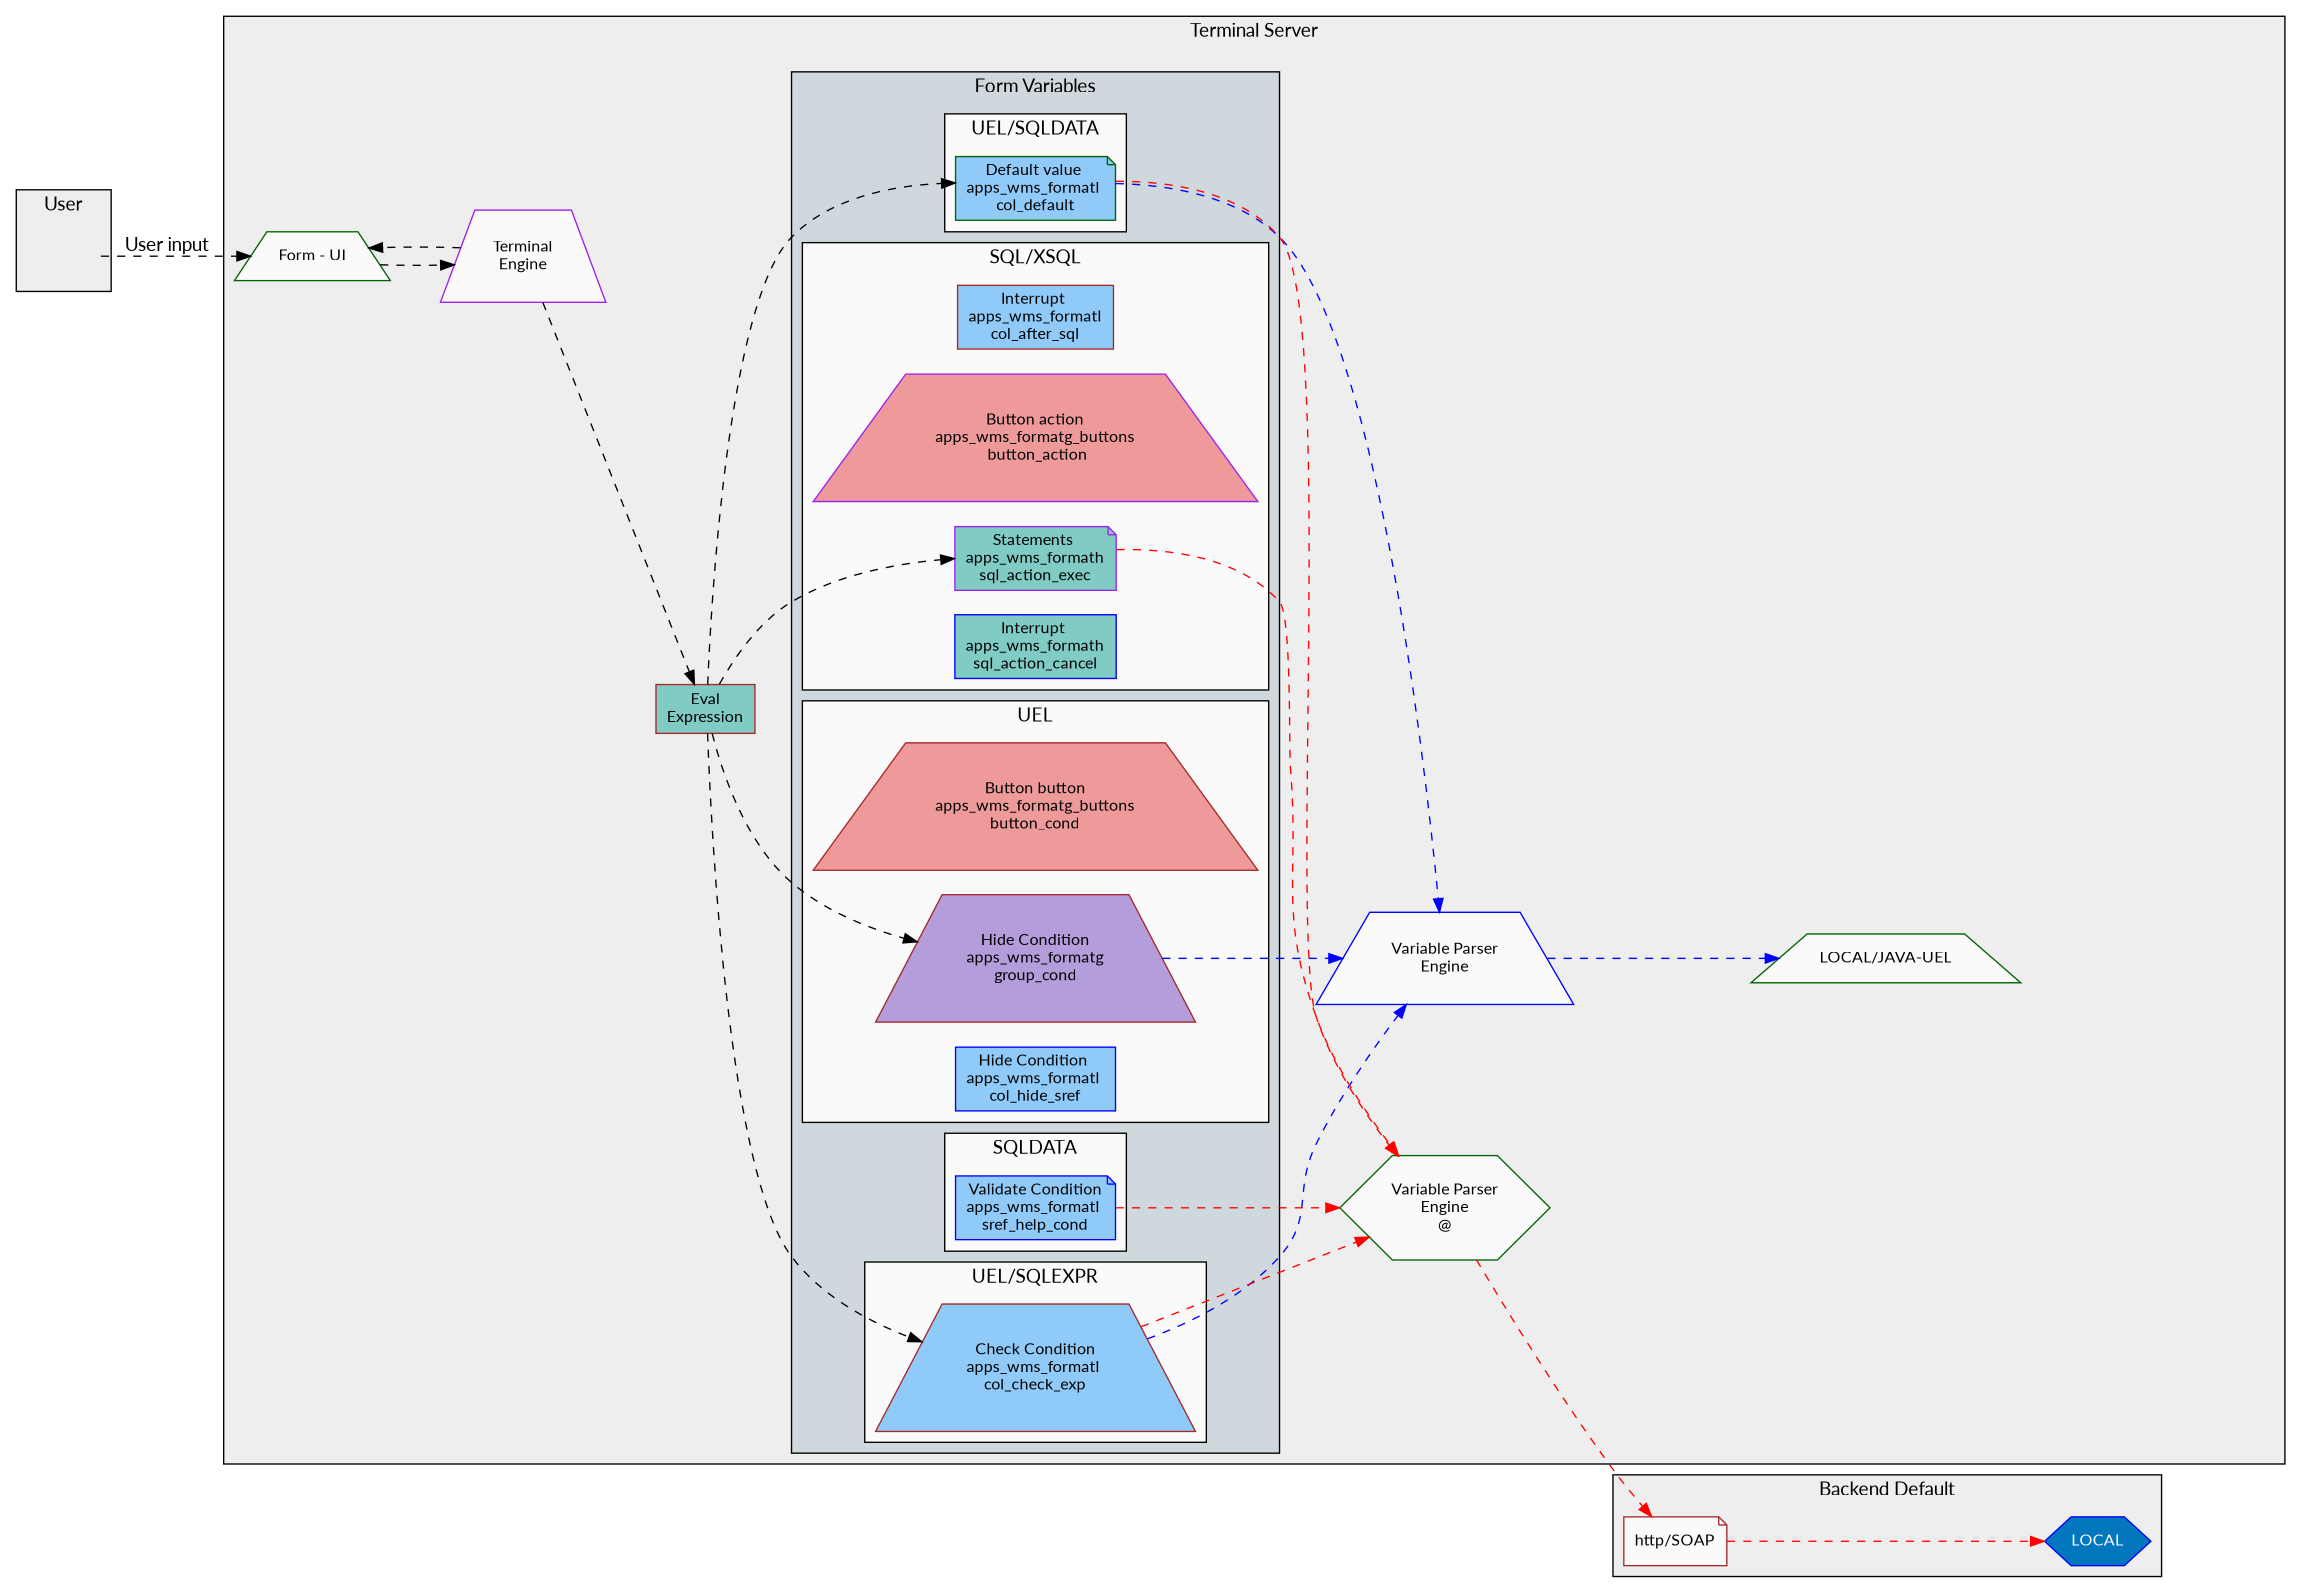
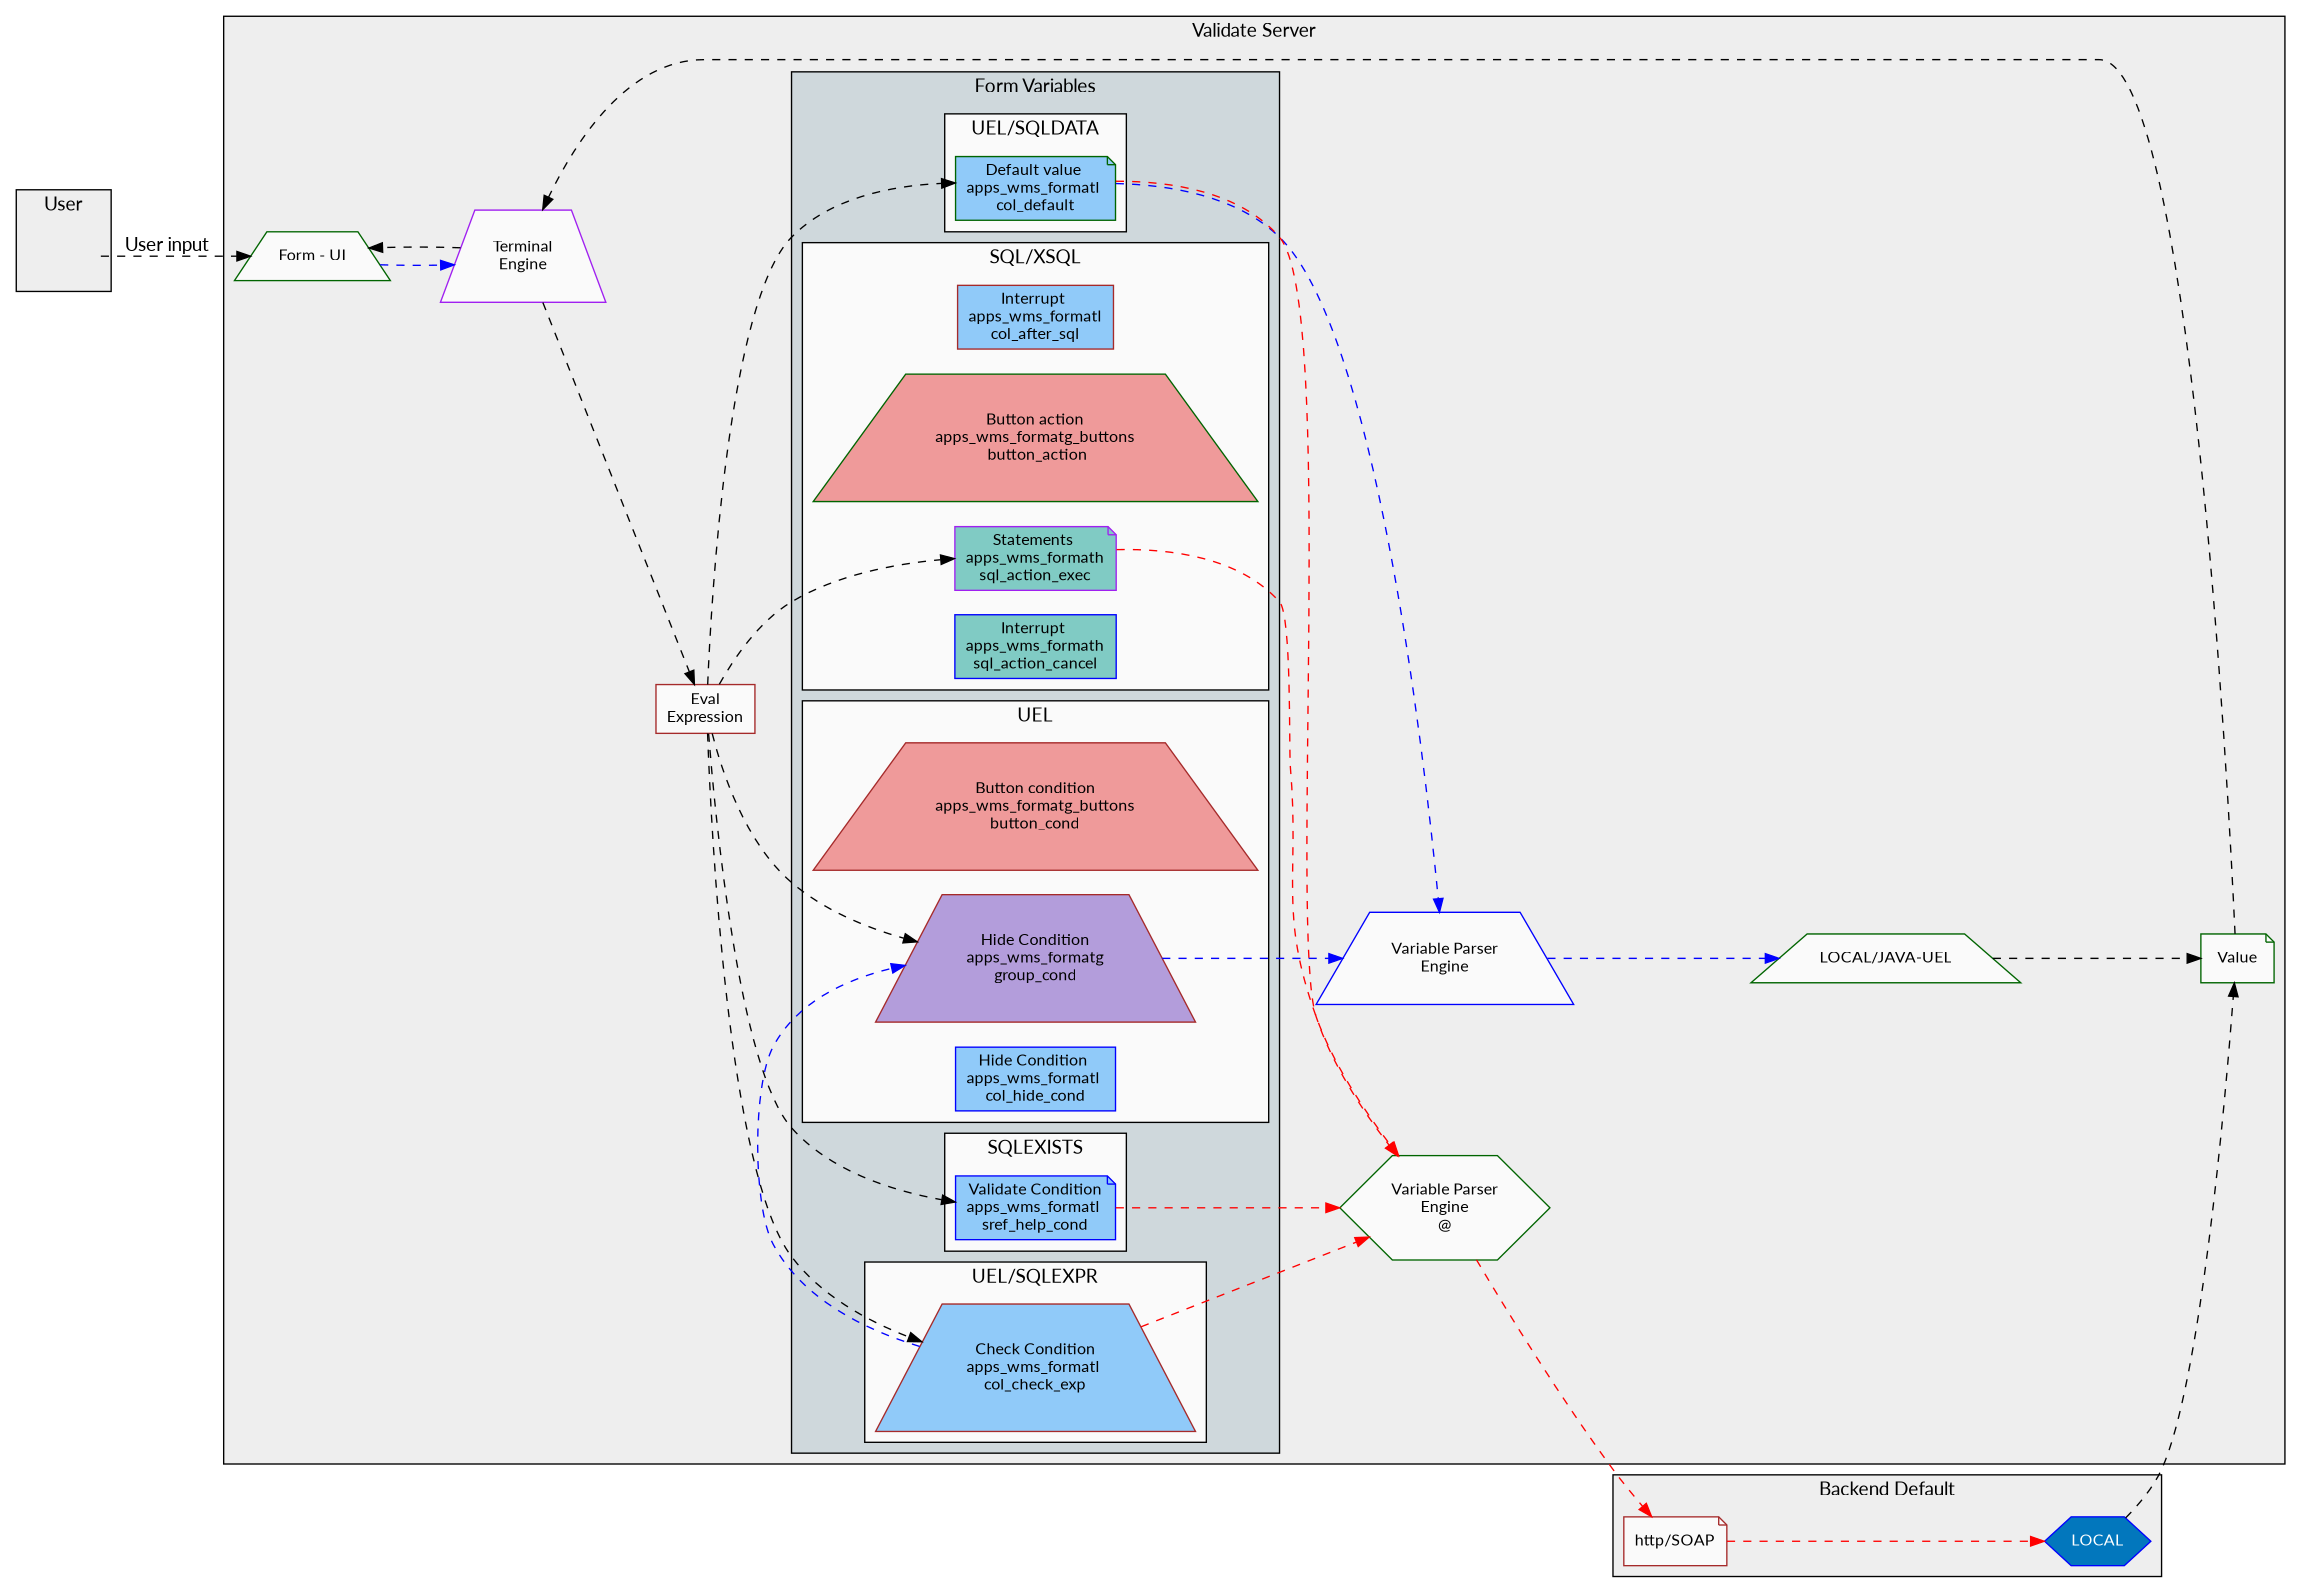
(1254, 32) -> (1254, 32)
(410, 265) -> (410, 265)
(1036, 438) -> (1036, 438)
(705, 709) -> (705, 709)
(1036, 807) -> (1036, 807)
none -> (2237, 958)
none -> (749, 1018)
(1036, 1079) -> (1036, 1079)
(1036, 1149) -> (1036, 1149)
(1303, 1194) -> (758, 1137)
